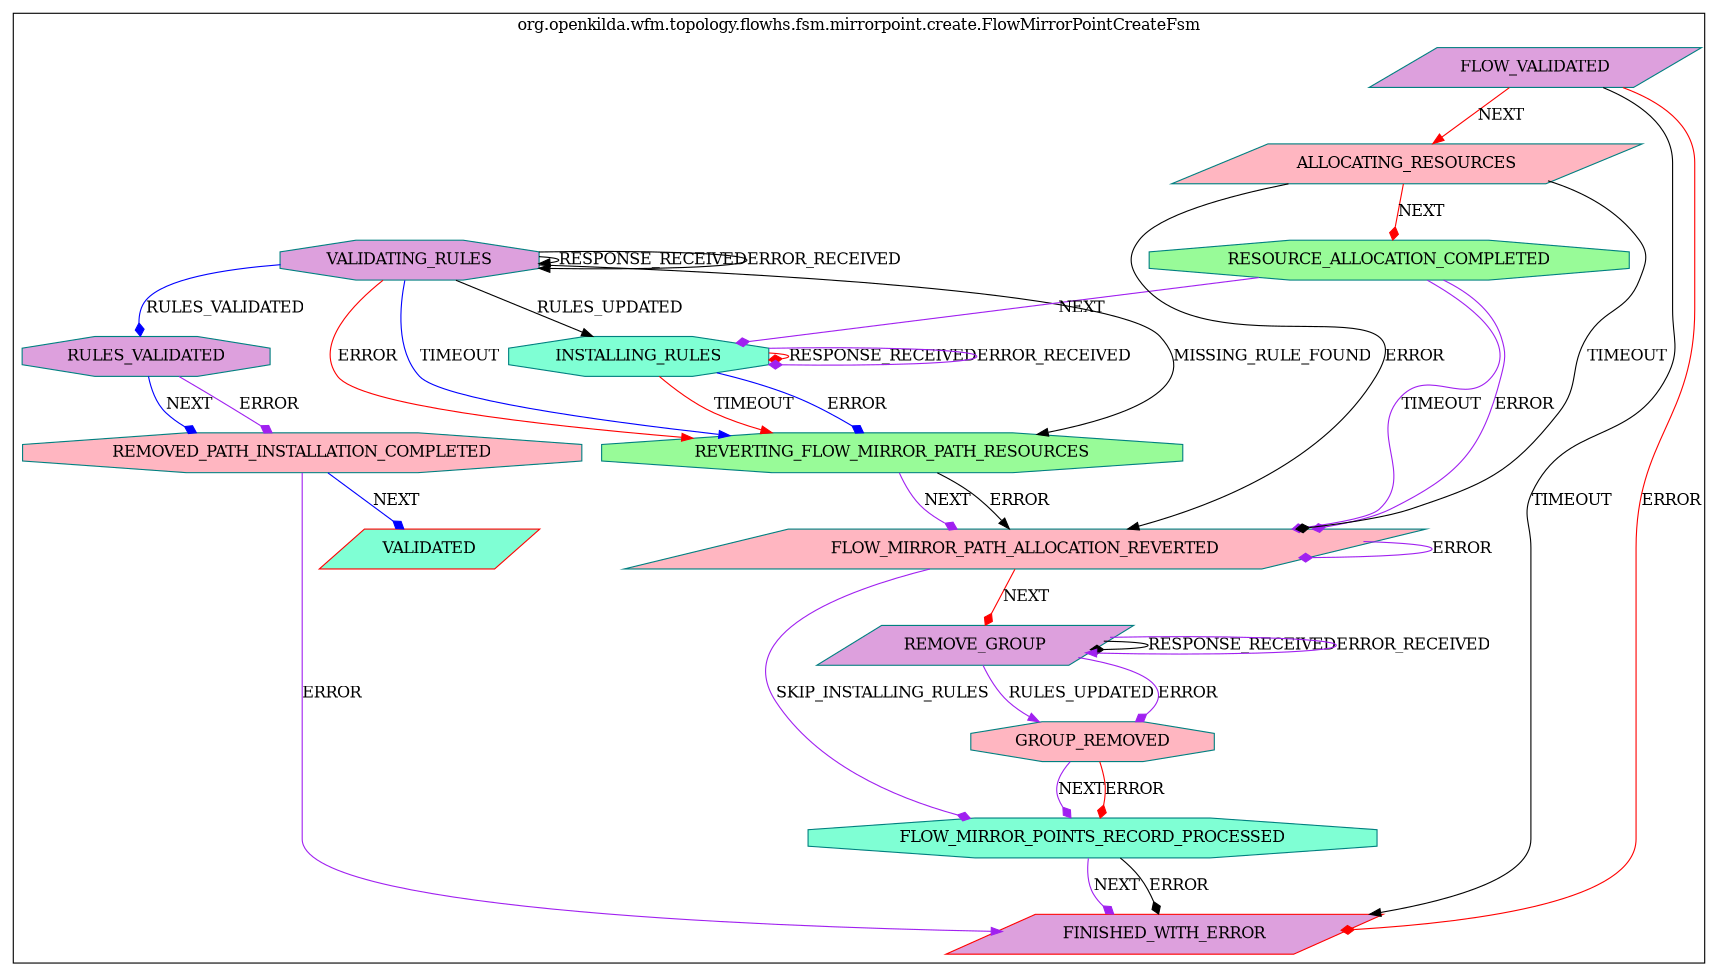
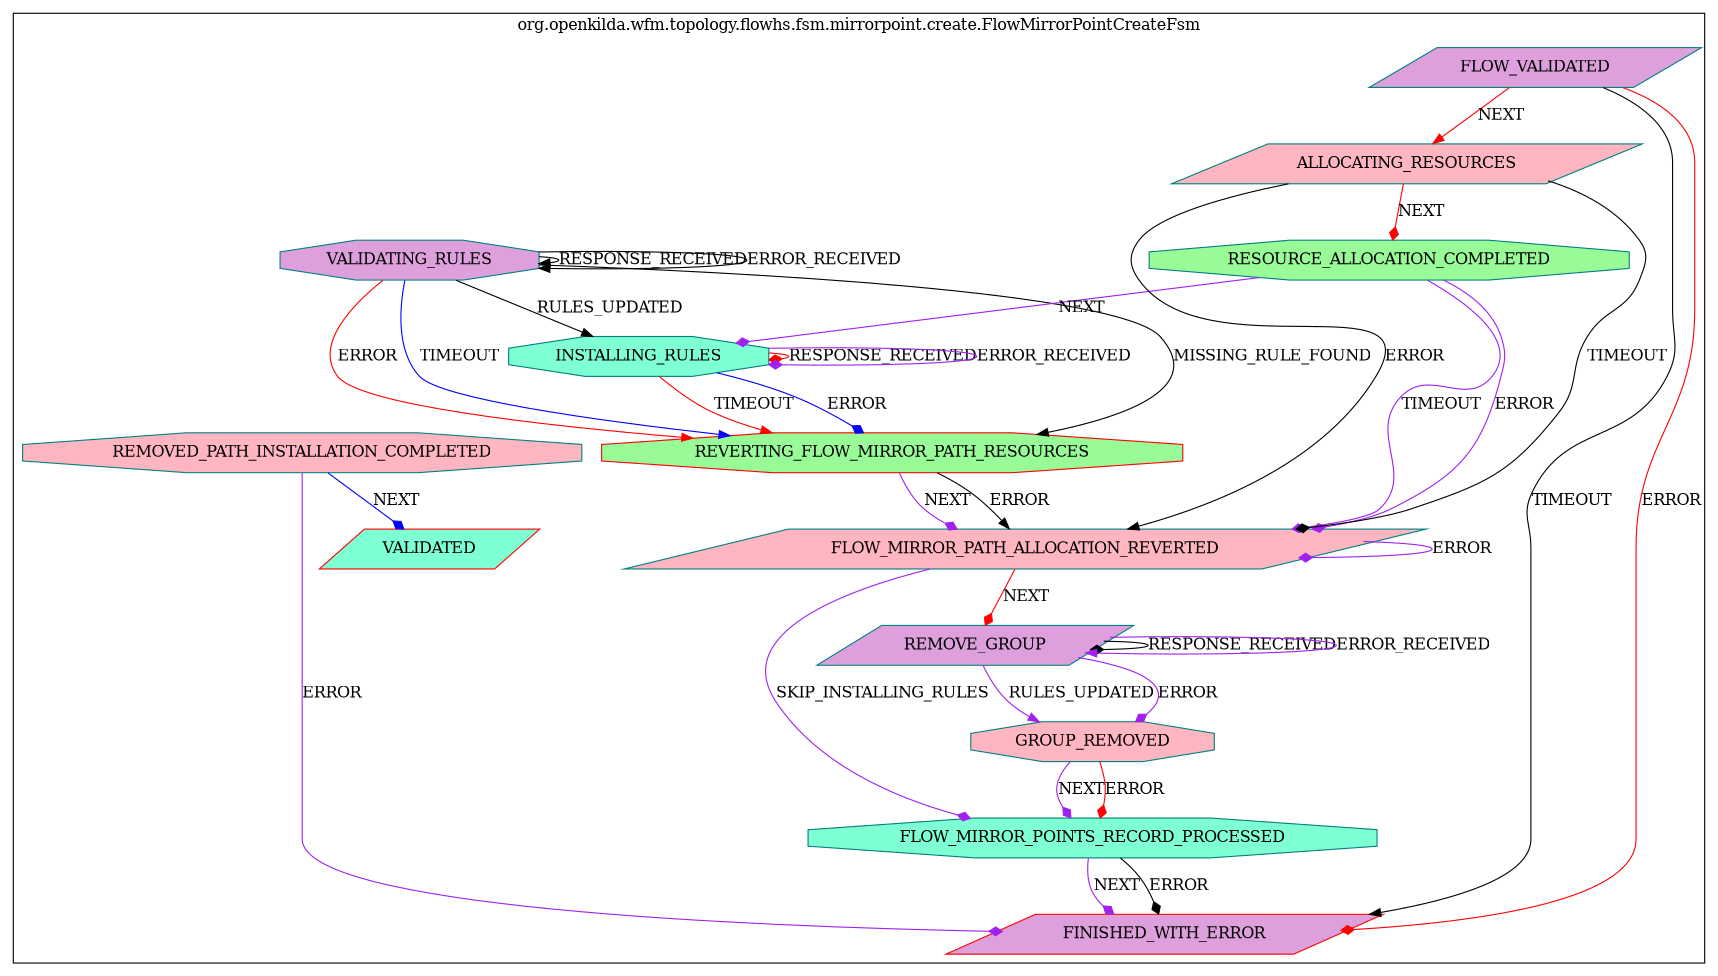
(146, 356) -> none
(892, 453) -> (892, 453)
(456, 897) -> (456, 897)
